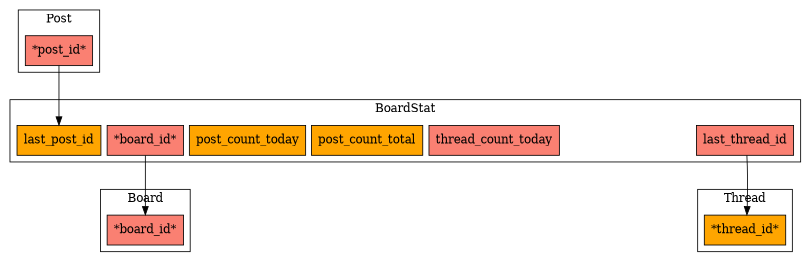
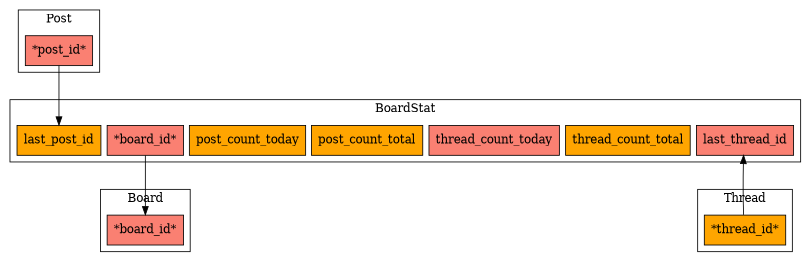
none -> (628, 140)
(747, 181) -> (743, 194)
